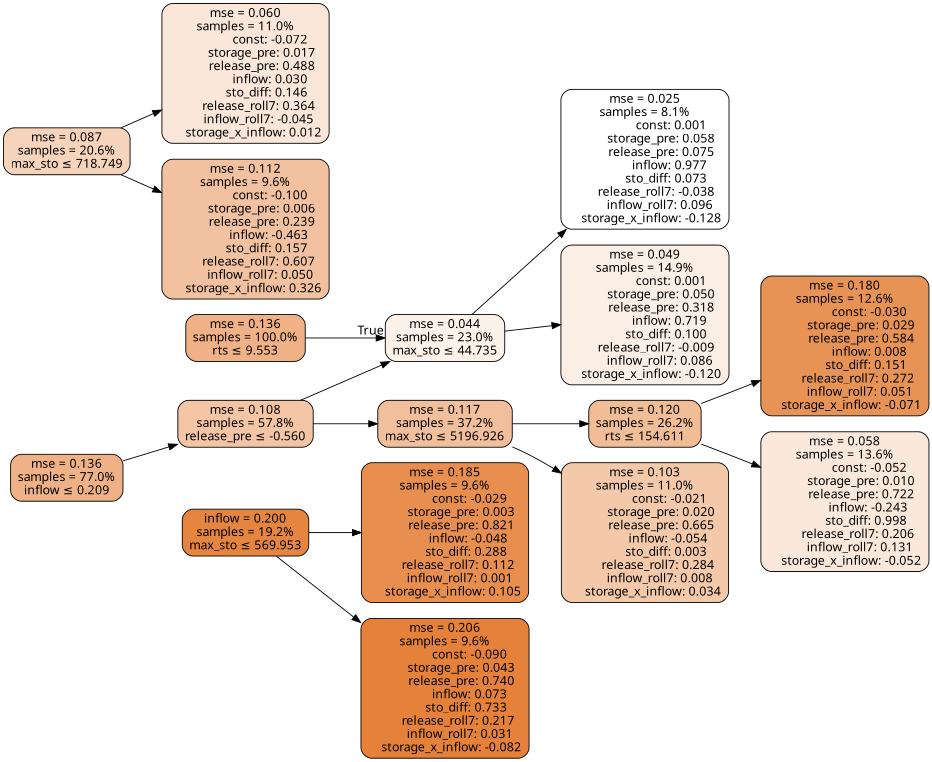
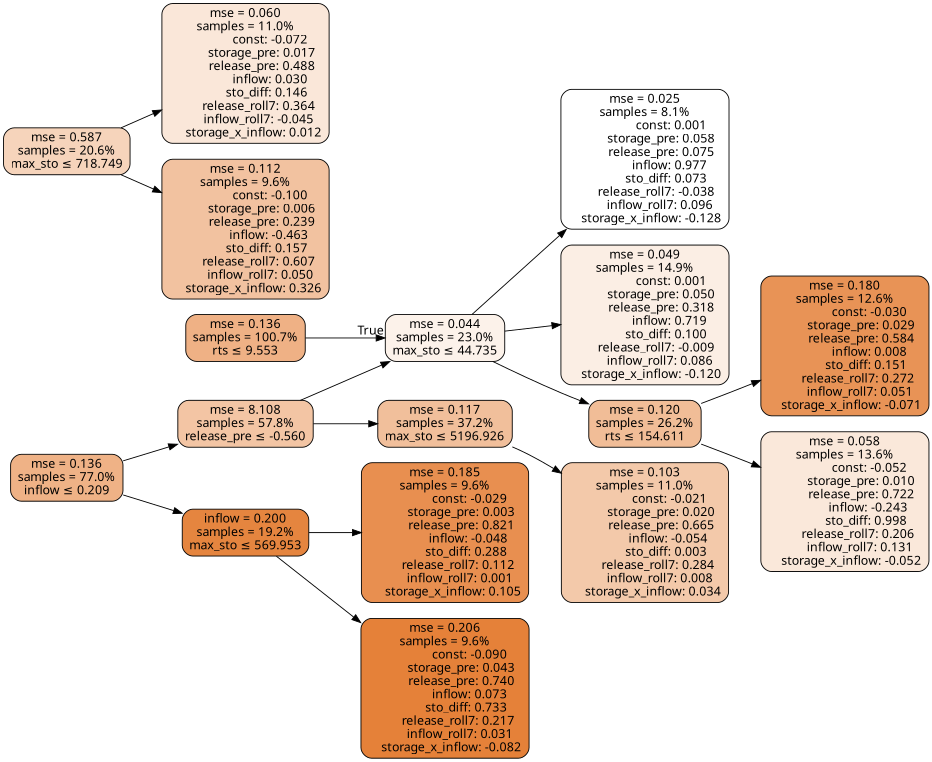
(67, 151) -> (67, 151)
(246, 338) -> (246, 338)
(246, 424) -> (246, 424)
(546, 424) -> (536, 382)
none -> (148, 503)
